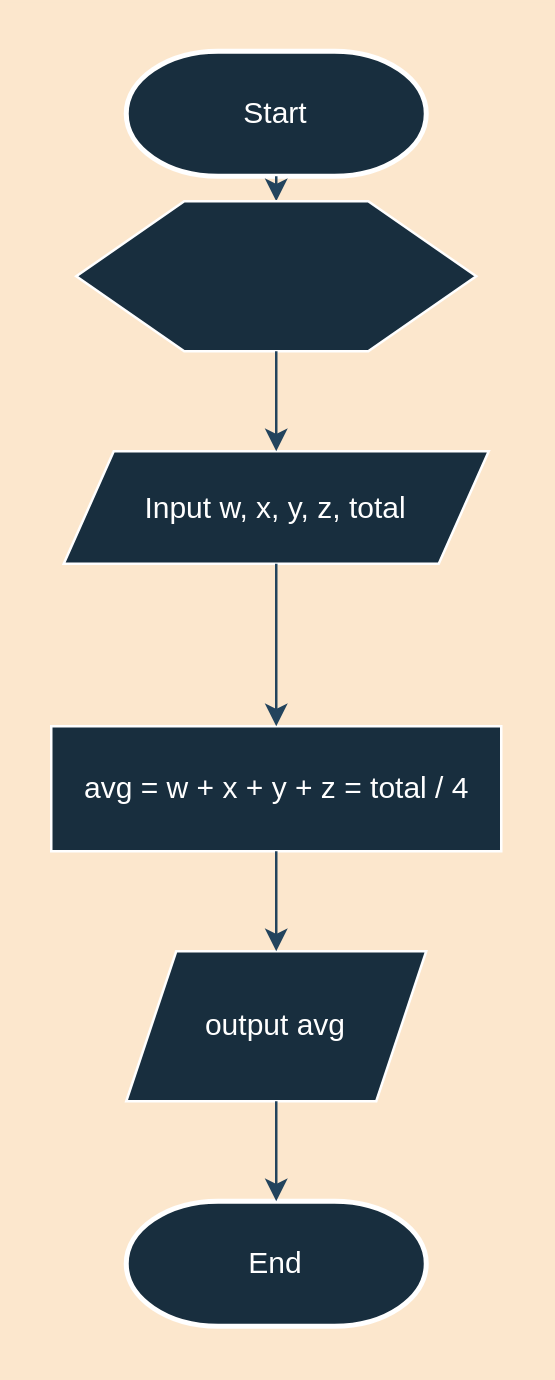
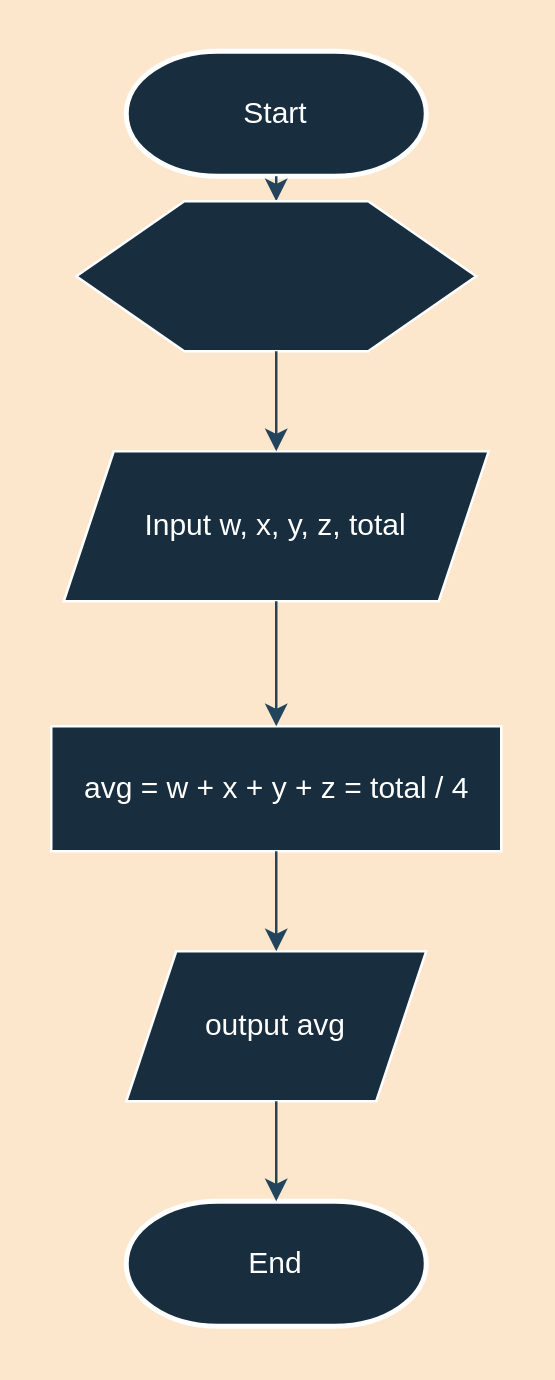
(276, 508) -> (276, 526)
